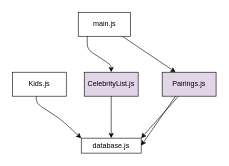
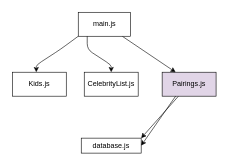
none -> (55, 53)
(111, 84) -> (111, 84)
(55, 116) -> none
(111, 132) -> none
